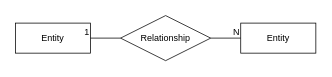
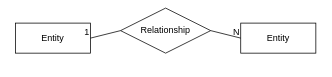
(165, 38) -> (165, 30)
